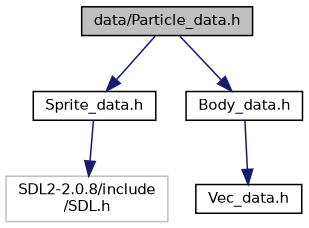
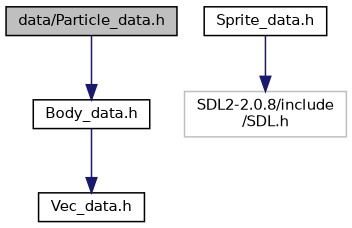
(136, 58) -> none
